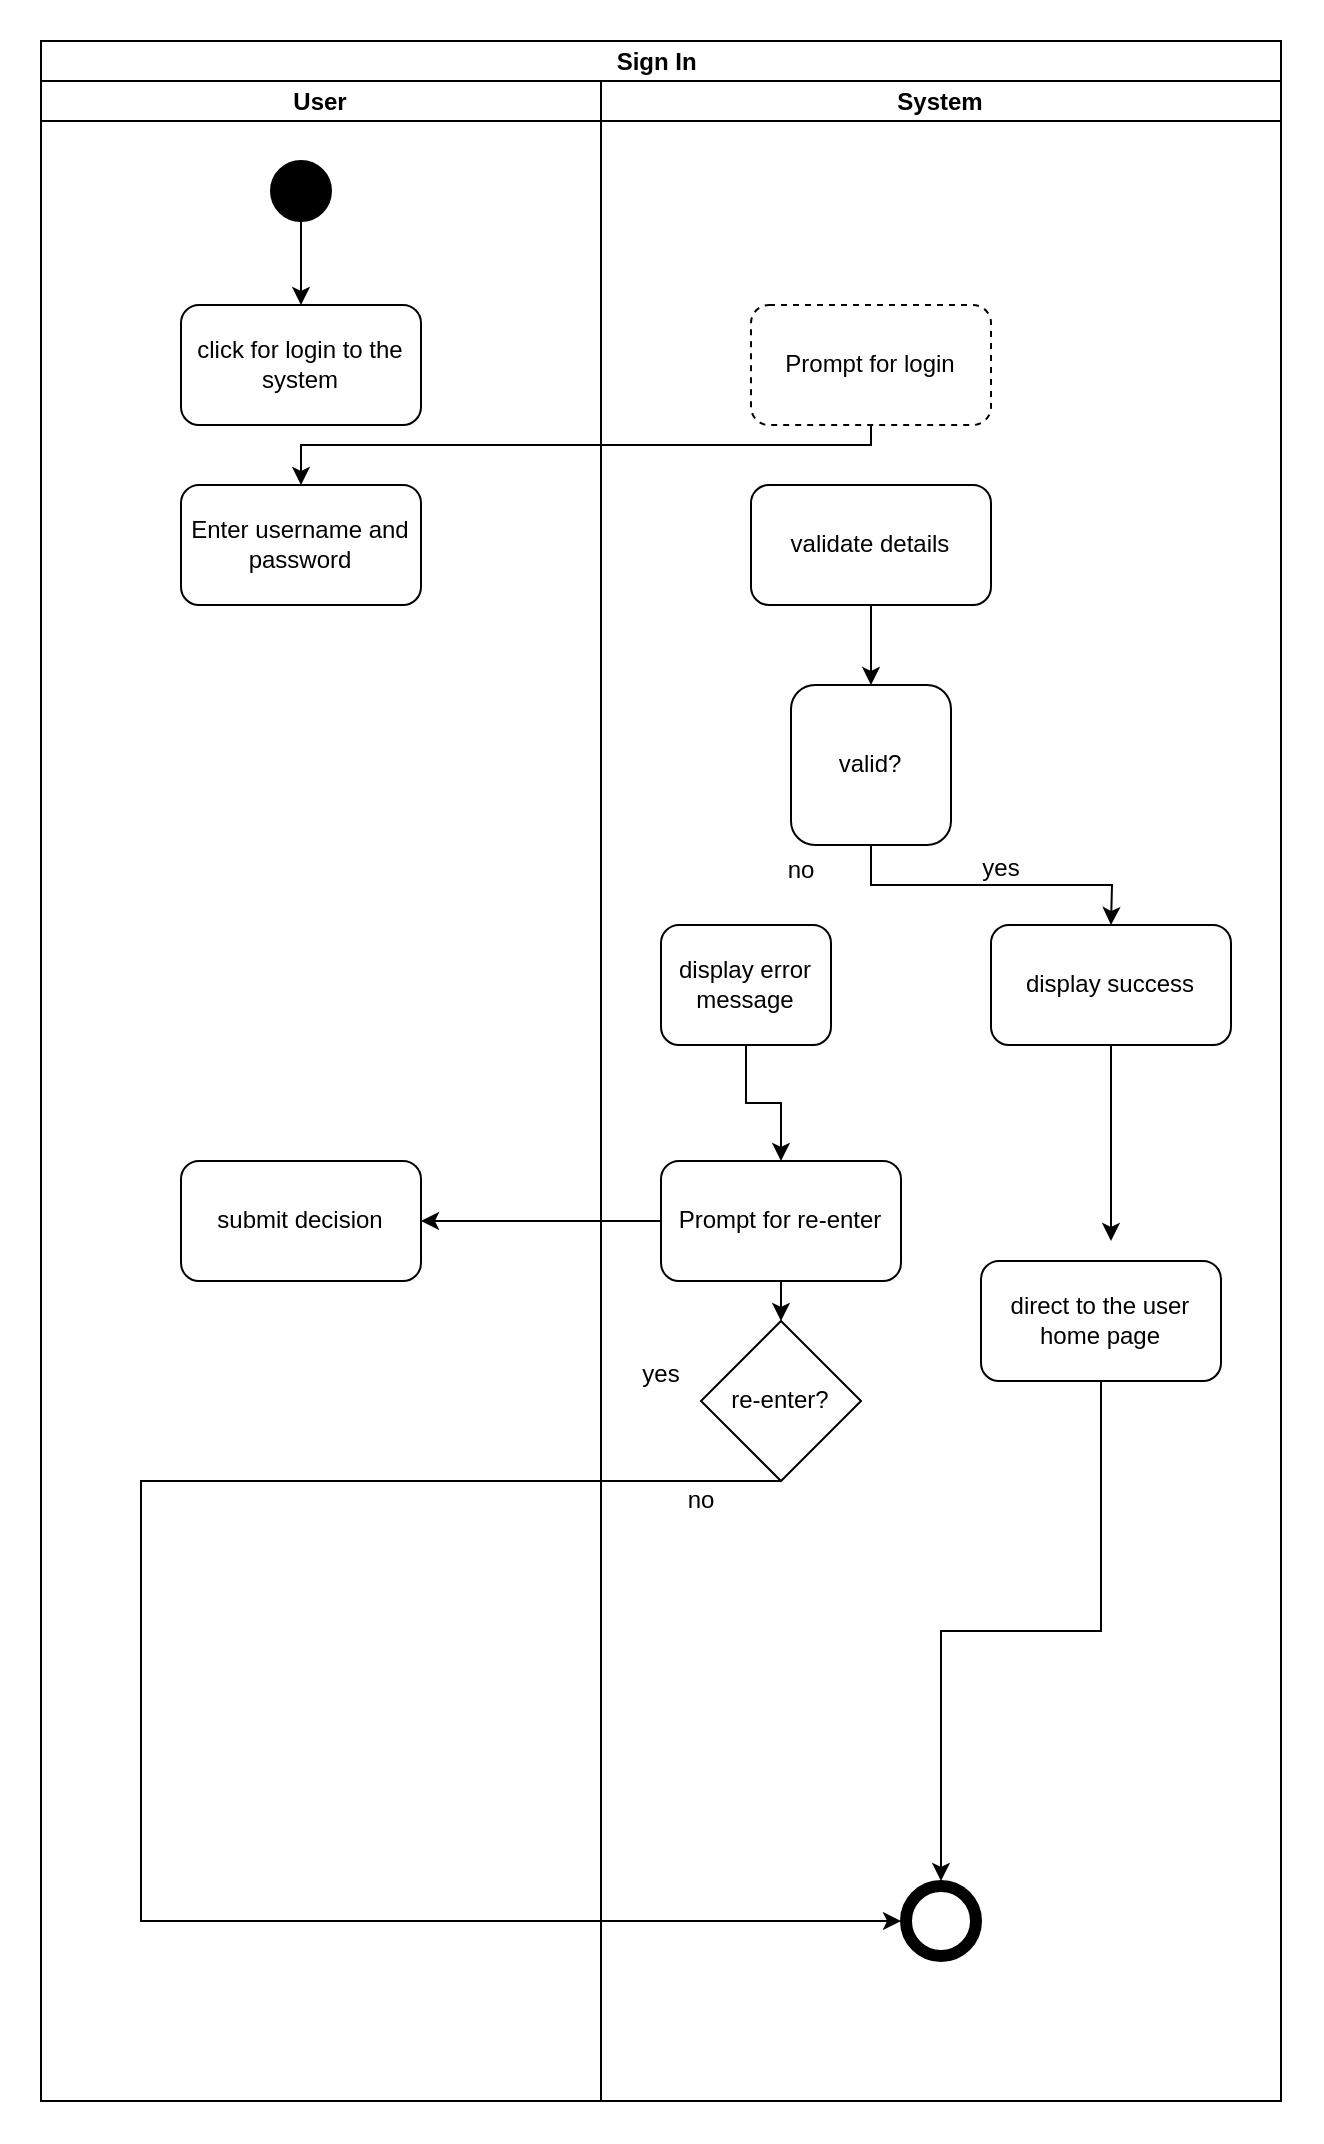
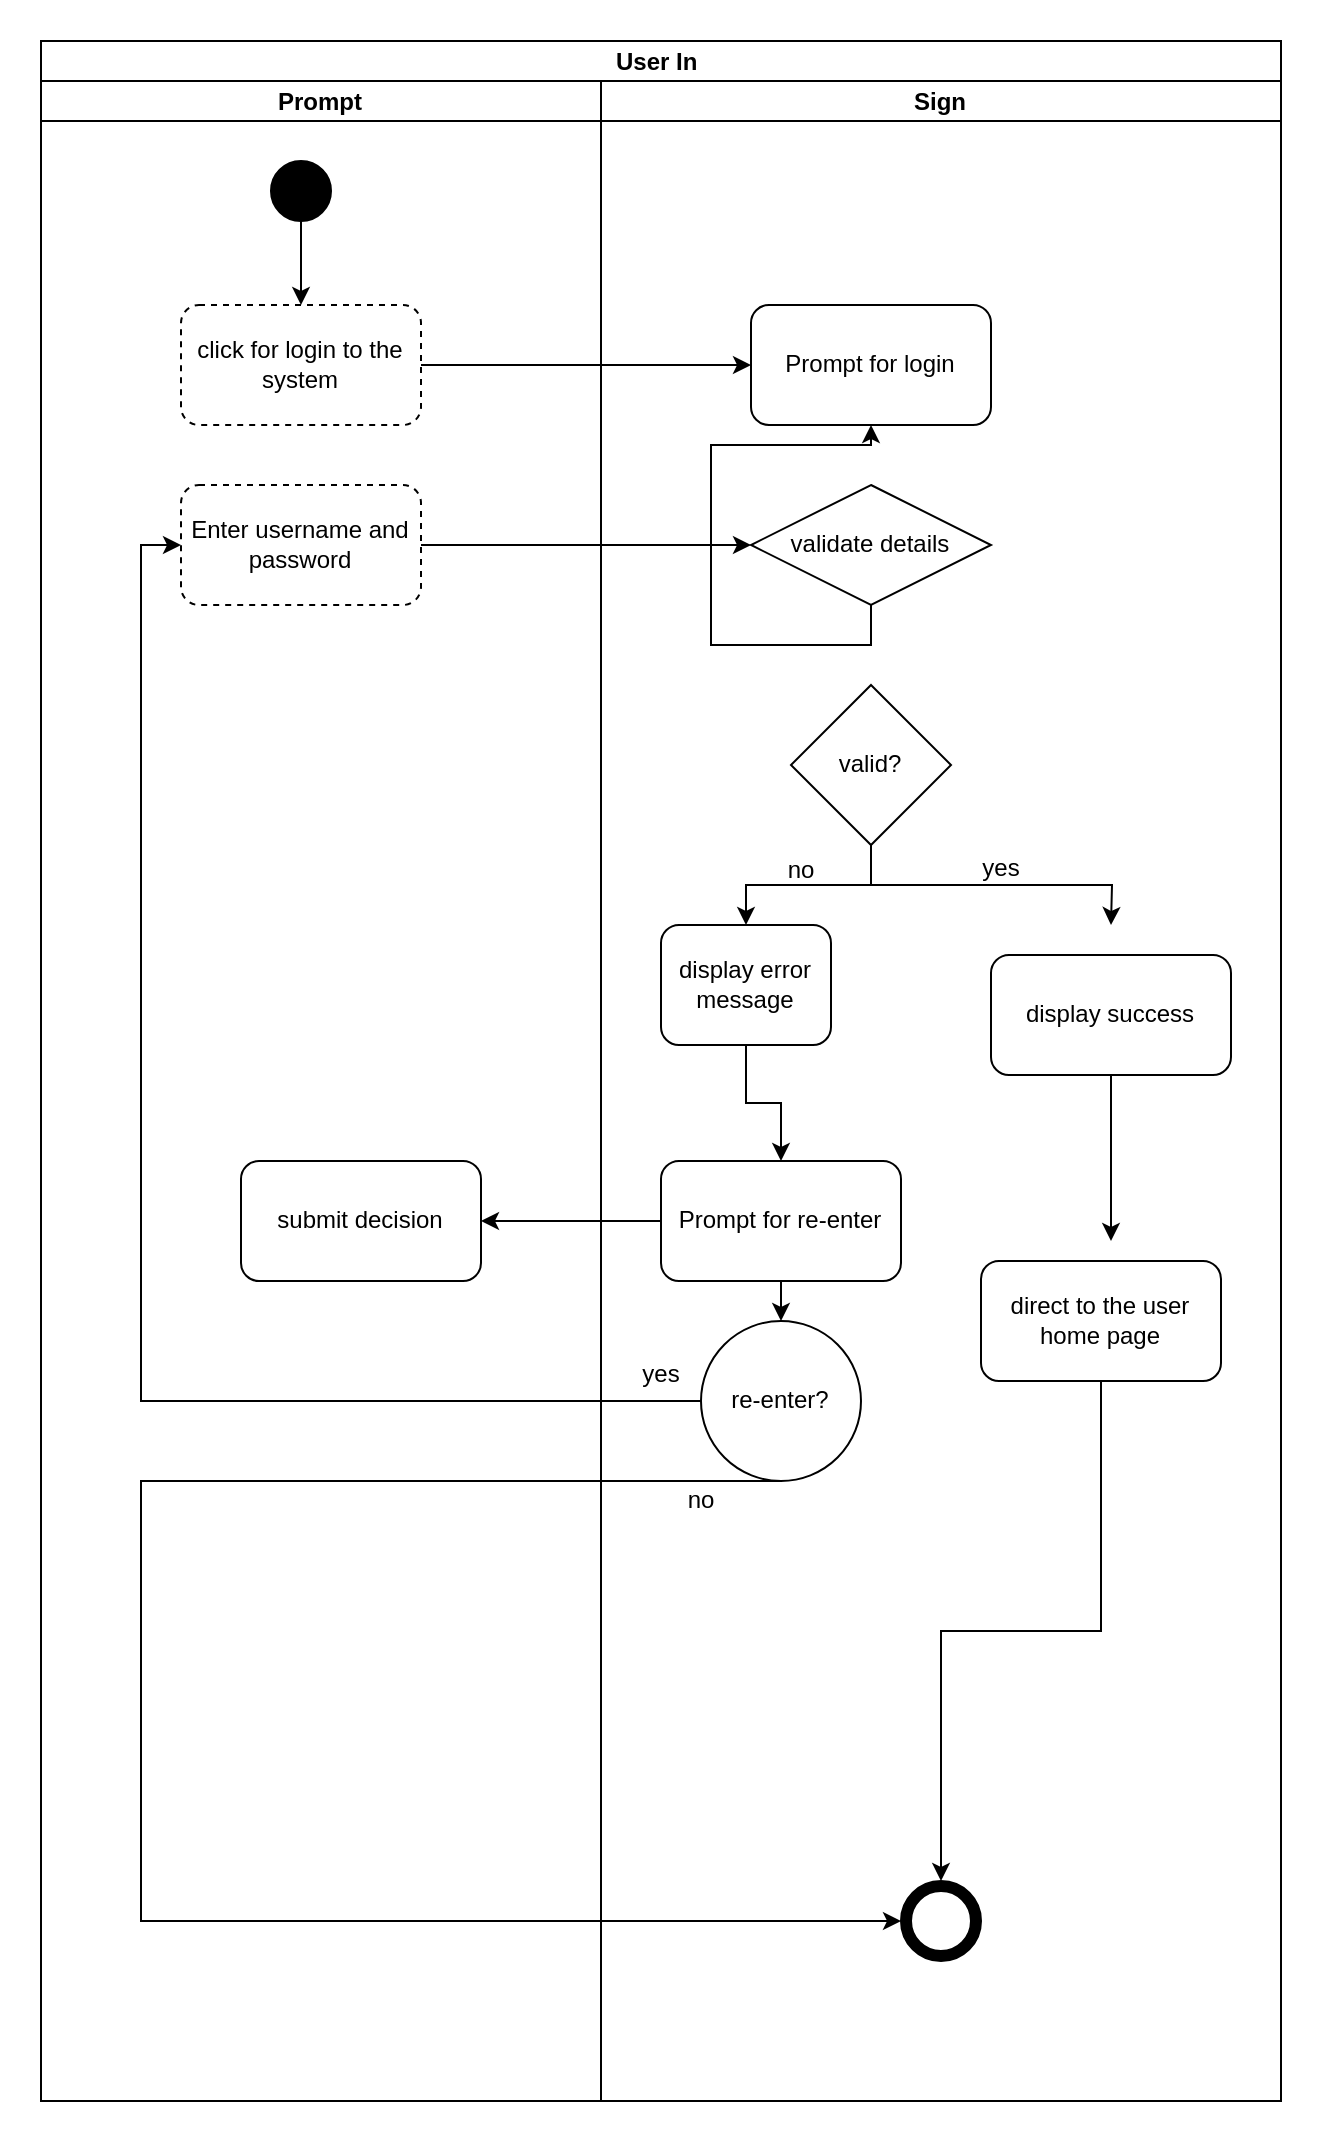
(660, 62) -> (660, 62)
(320, 102) -> (320, 102)
(940, 102) -> (940, 102)
(301, 365) -> (301, 365)
none -> (509, 365)
(871, 365) -> (871, 365)
(436, 445) -> none
(301, 545) -> (301, 545)
none -> (509, 545)
(871, 545) -> (871, 545)
(871, 657) -> (711, 628)
(871, 765) -> (871, 765)
none -> (794, 885)
(1111, 985) -> (1111, 1015)
none -> (141, 1188)
(301, 1221) -> (361, 1221)
(781, 1401) -> (781, 1401)
